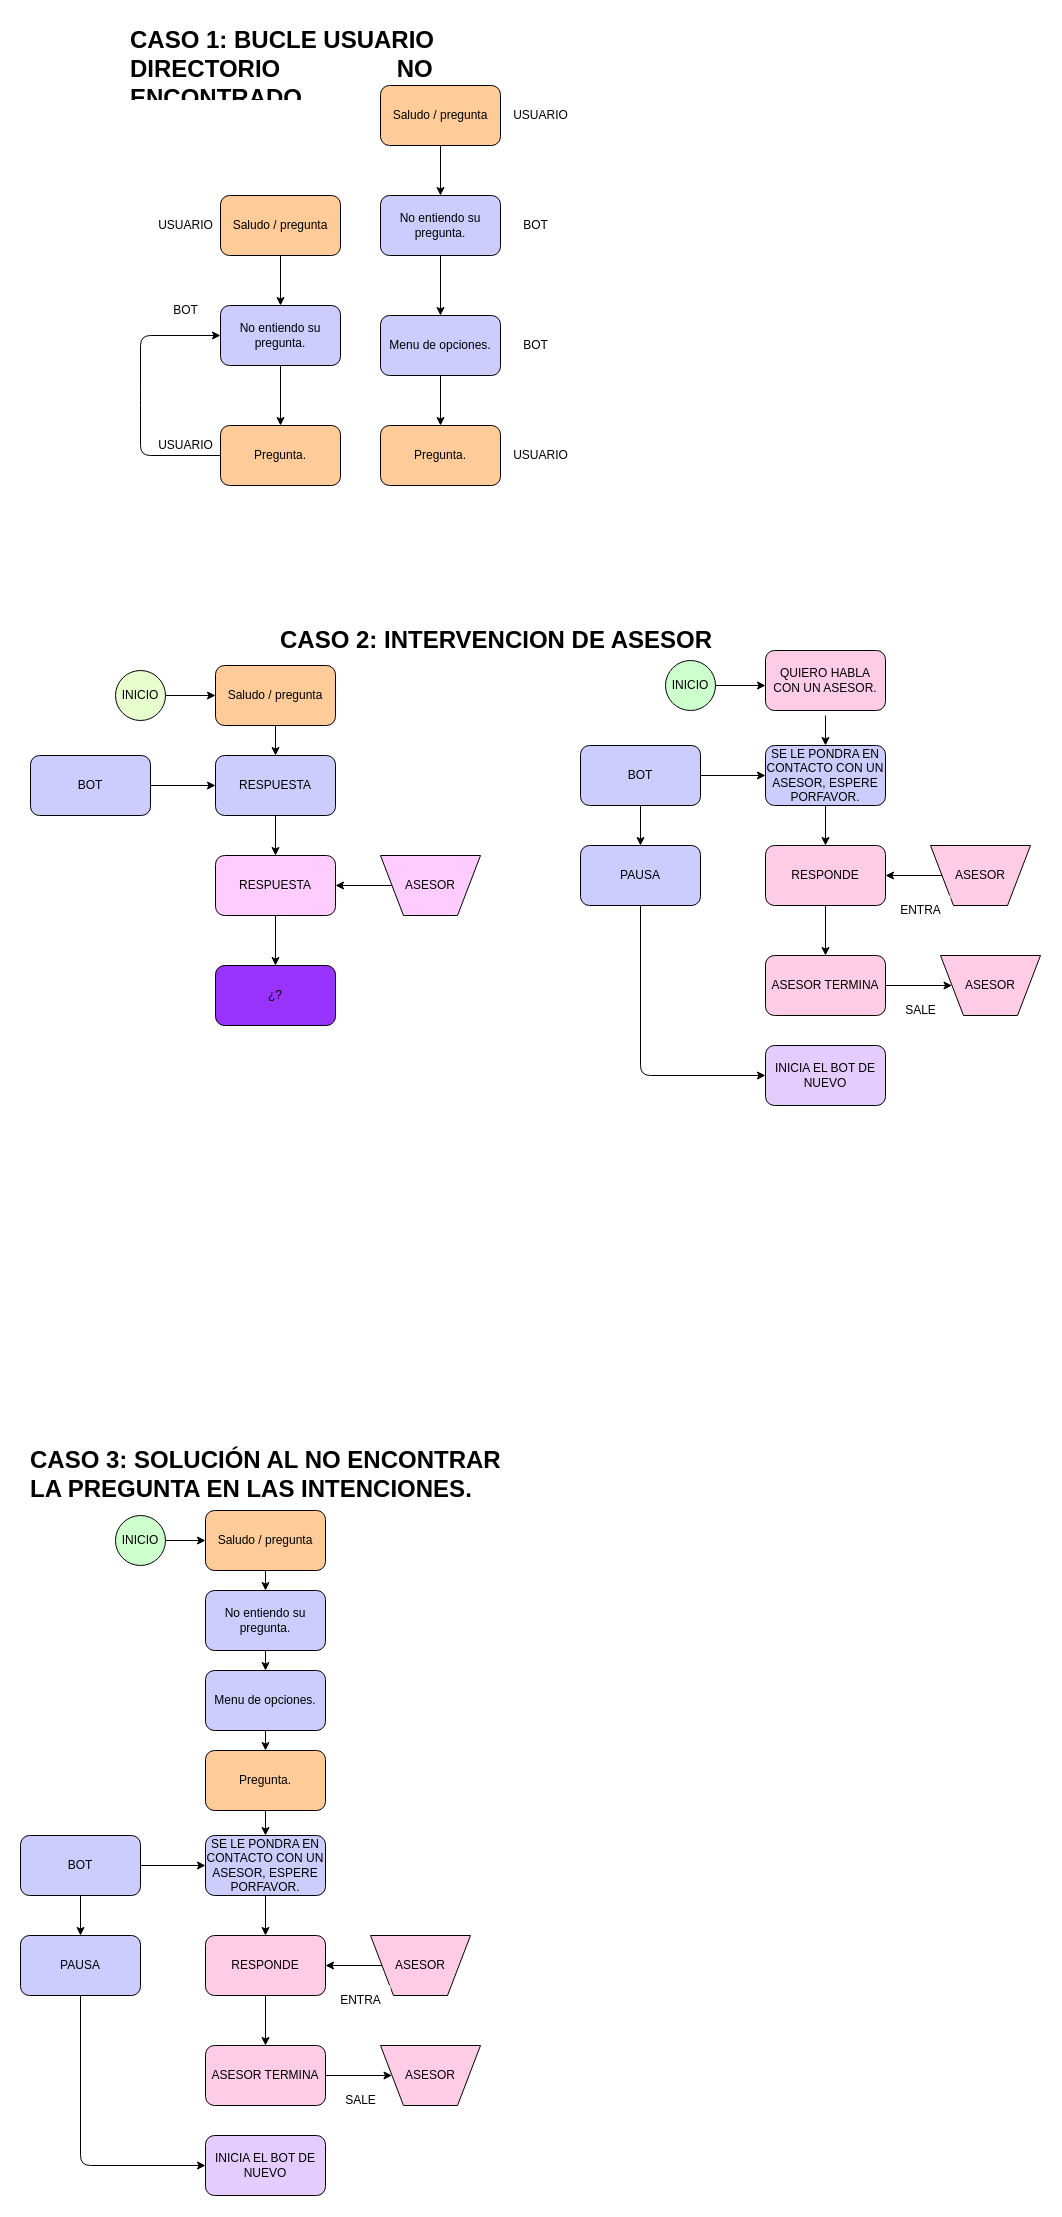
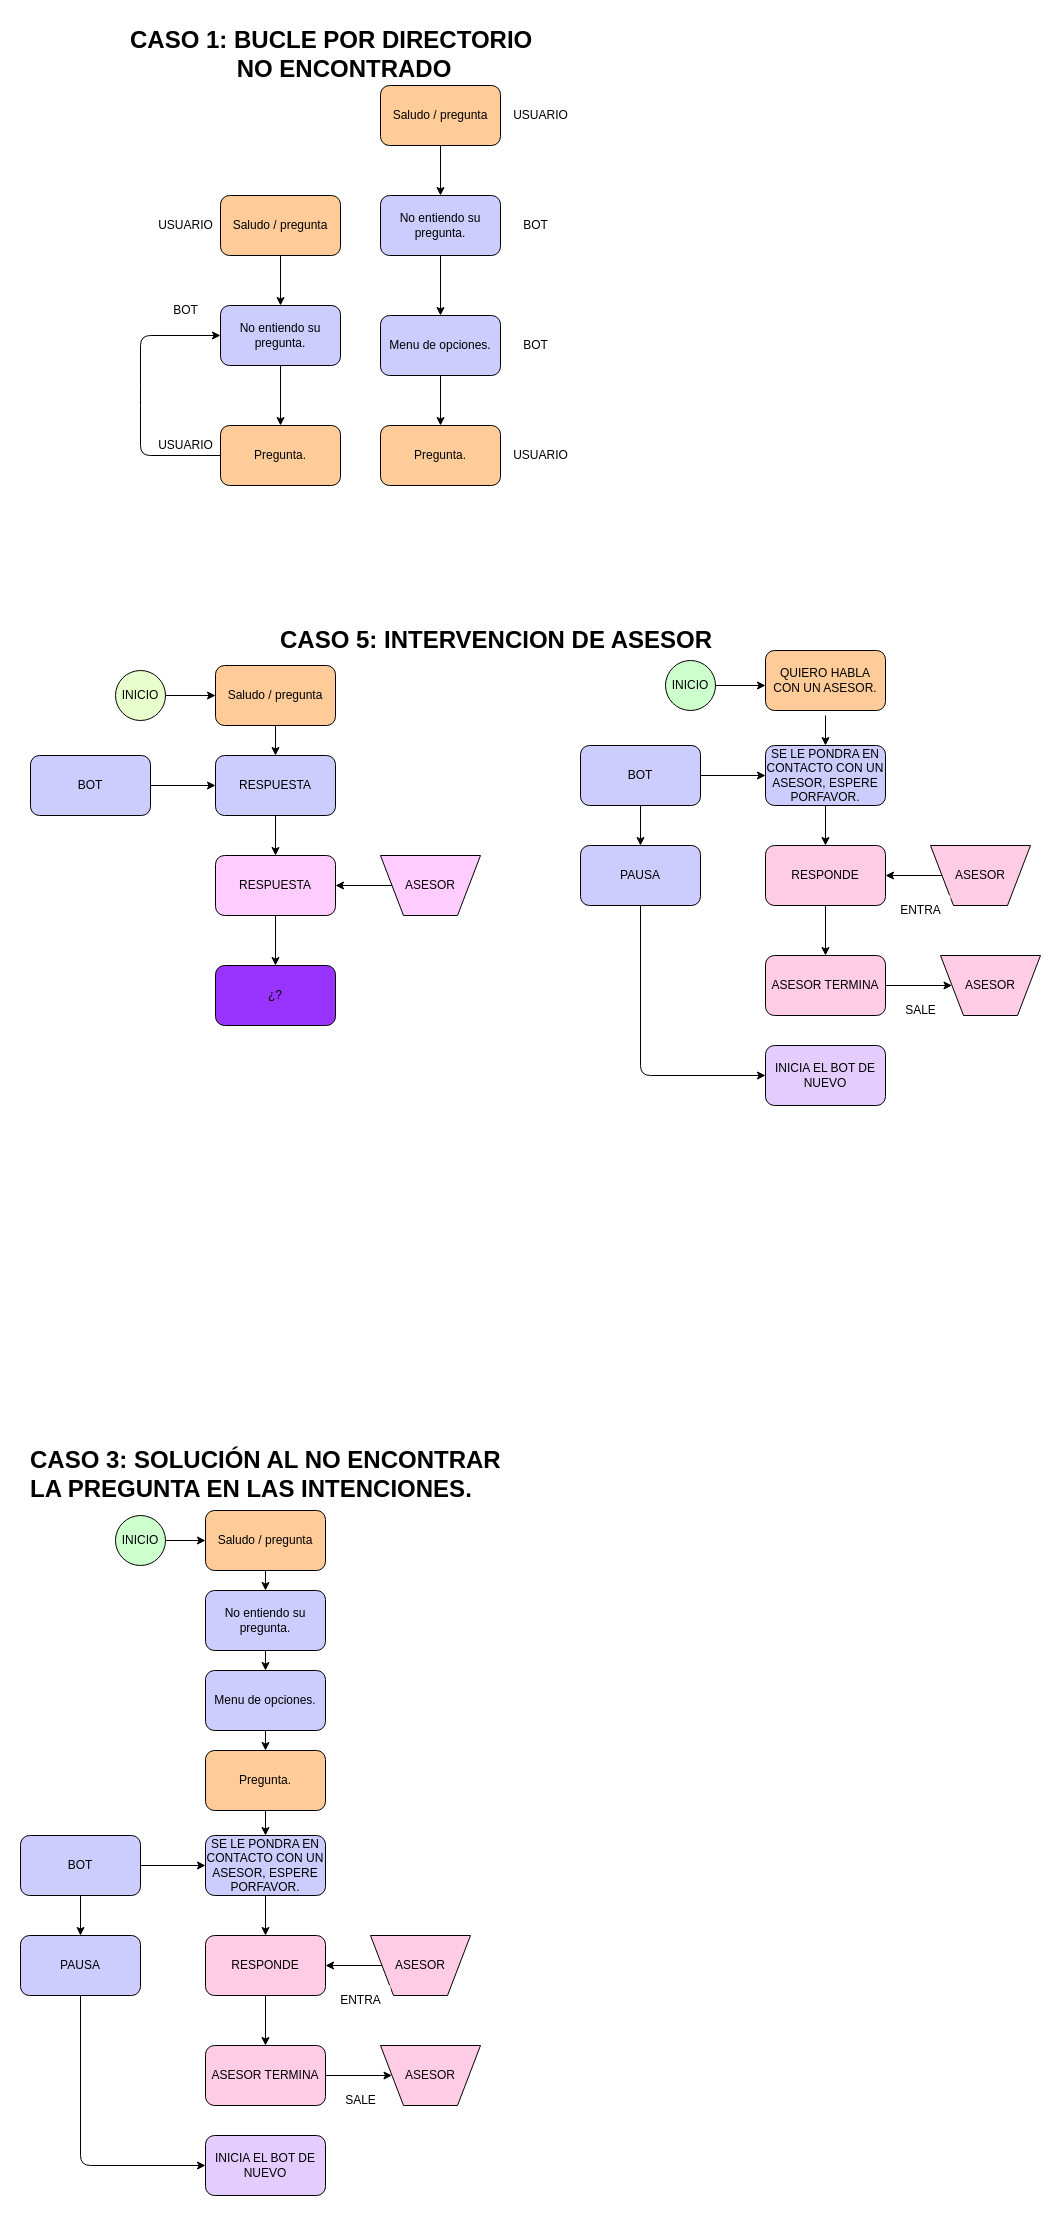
(281, 18) -> (267, 18)
(374, 618) -> (374, 618)
(826, 681) -> (826, 681)
